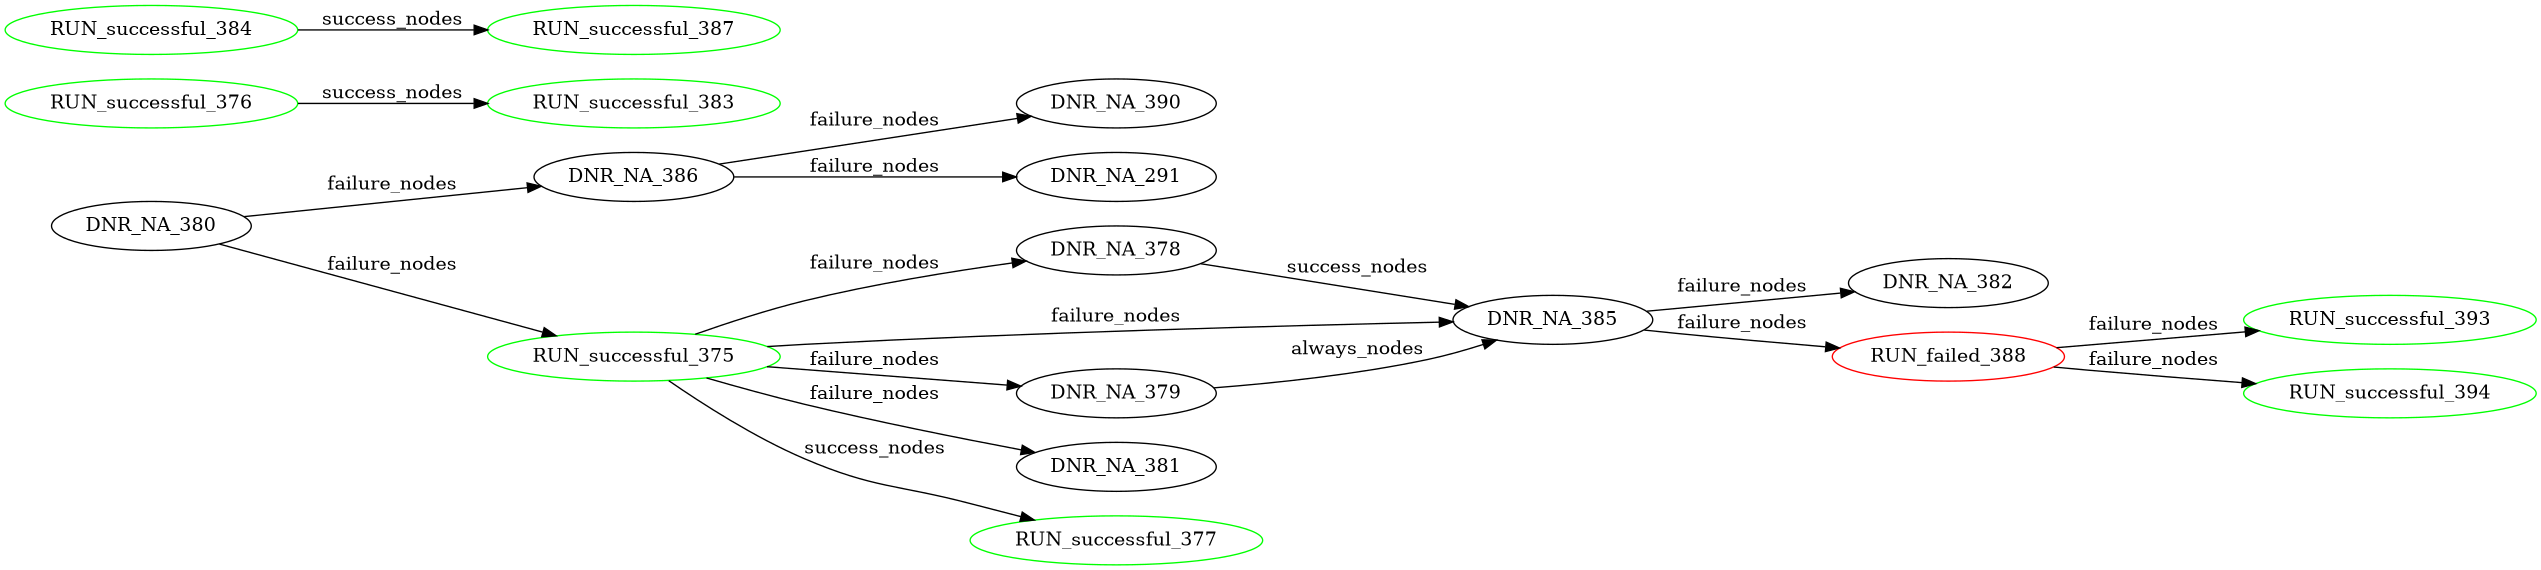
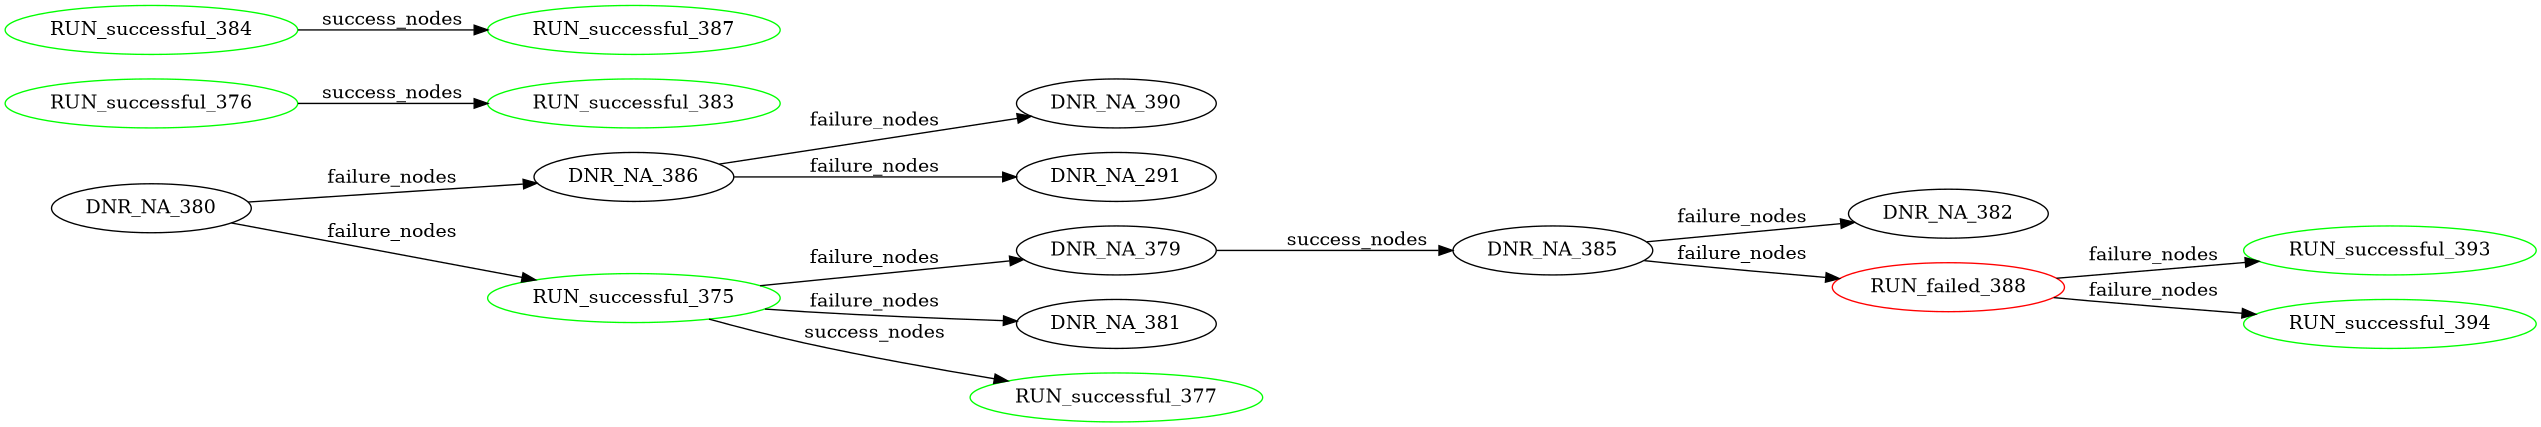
(1116, 250) -> none
(1103, 332) -> none
(1358, 349) -> (1358, 240)
